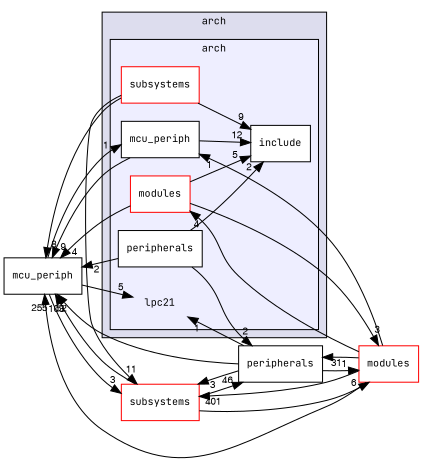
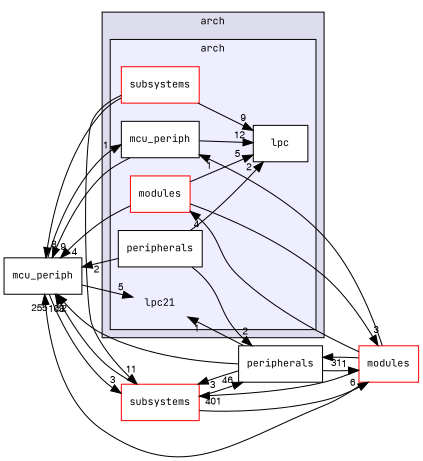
(281, 144) -> (281, 144)
